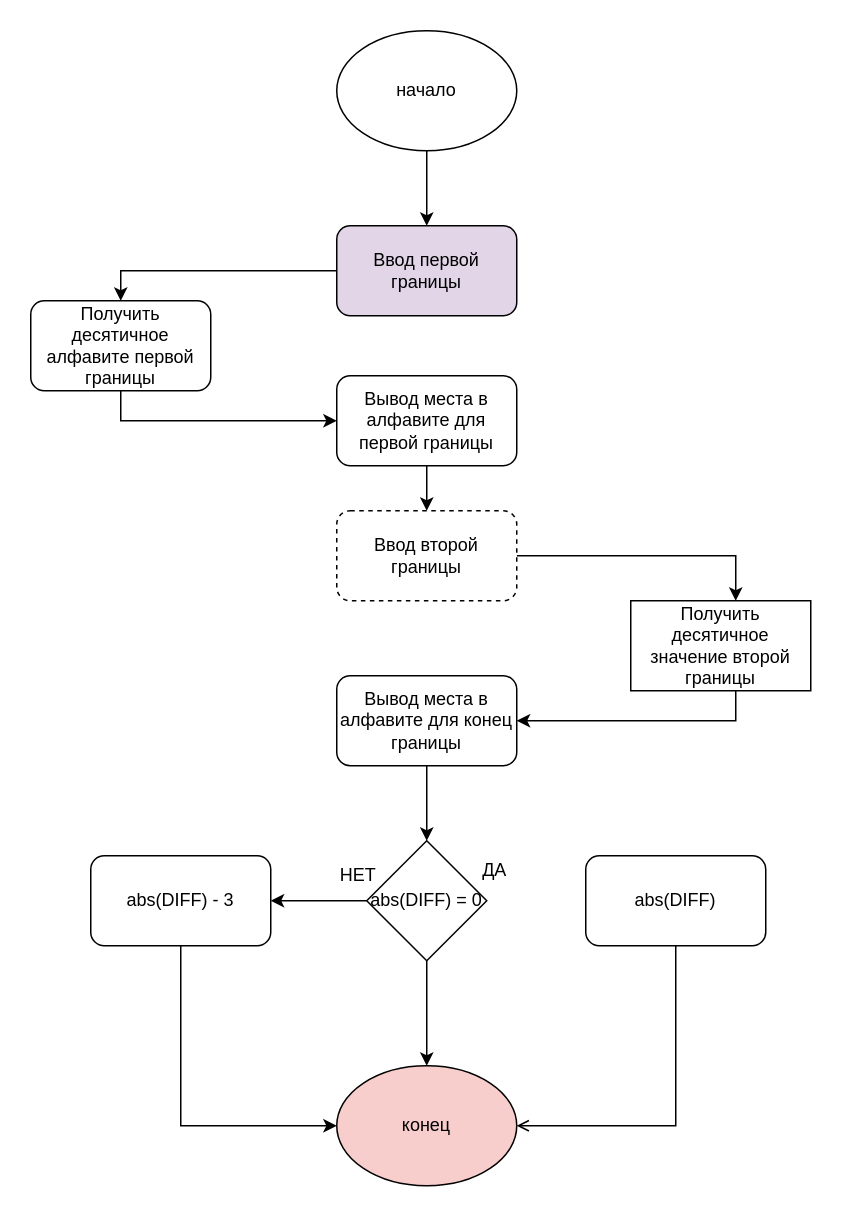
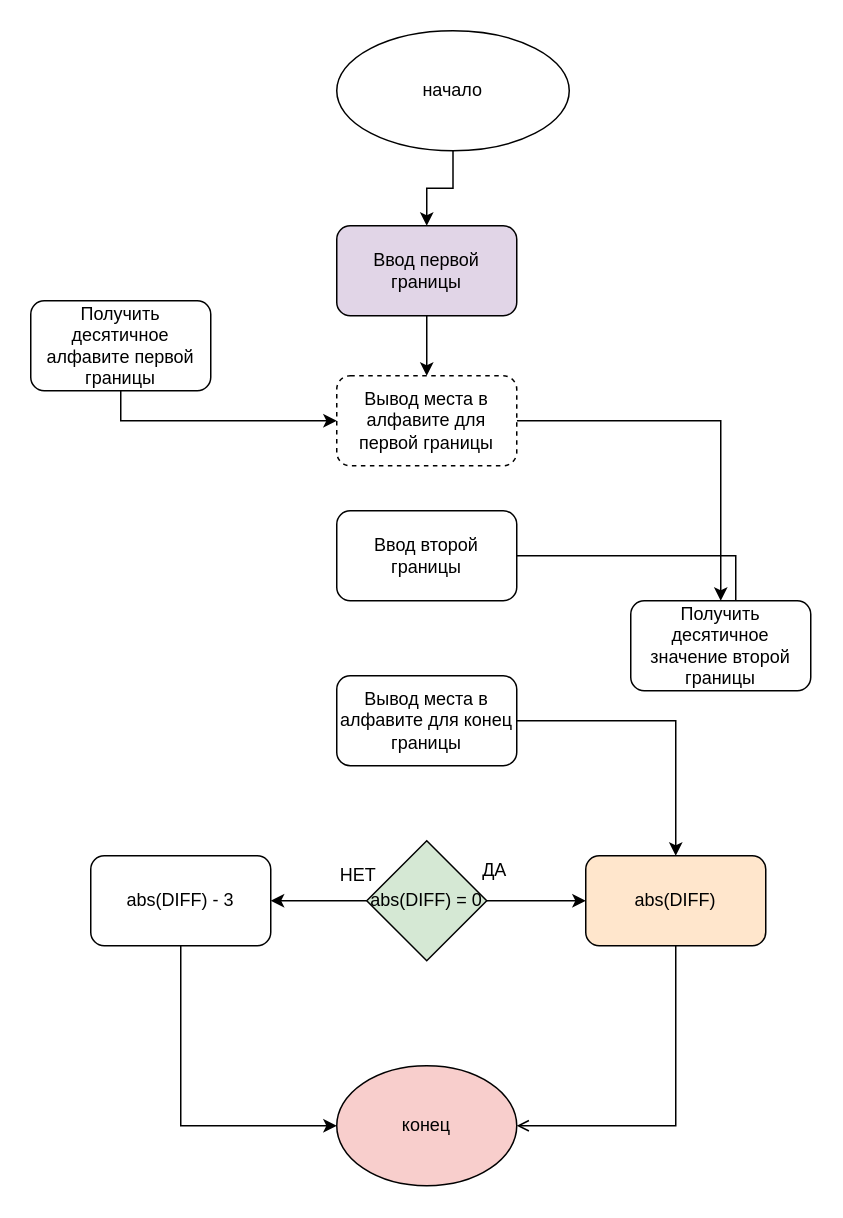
(427, 91) -> (453, 91)
(219, 271) -> (427, 341)
(427, 421) -> (427, 421)
(427, 494) -> (704, 421)
(427, 556) -> (427, 556)
(736, 589) -> (736, 593)
(721, 646) -> (721, 646)
(722, 721) -> none
(427, 798) -> (676, 784)
(427, 901) -> (427, 901)
(676, 901) -> (676, 901)
(427, 1008) -> (531, 901)
